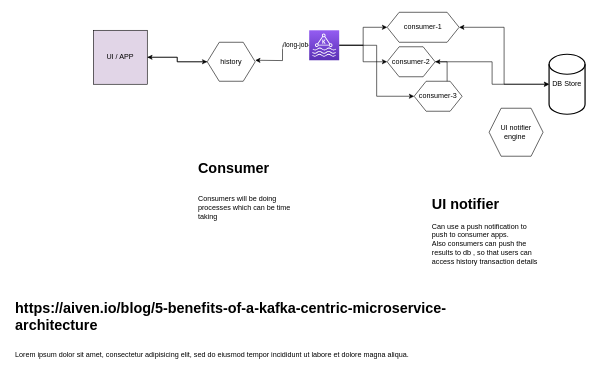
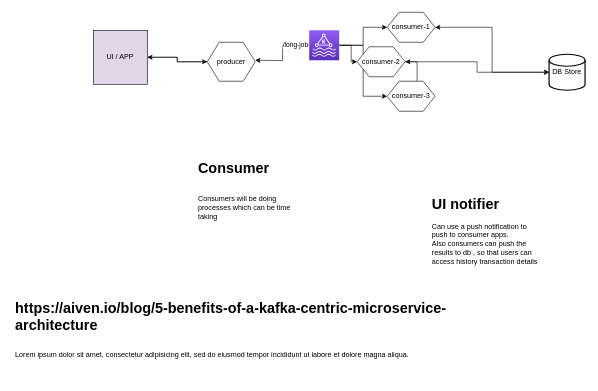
(423, 27) -> (411, 27)
(231, 62) -> (231, 62)
(411, 62) -> (381, 62)
(567, 84) -> (567, 72)
(438, 96) -> (411, 96)
(516, 132) -> none
